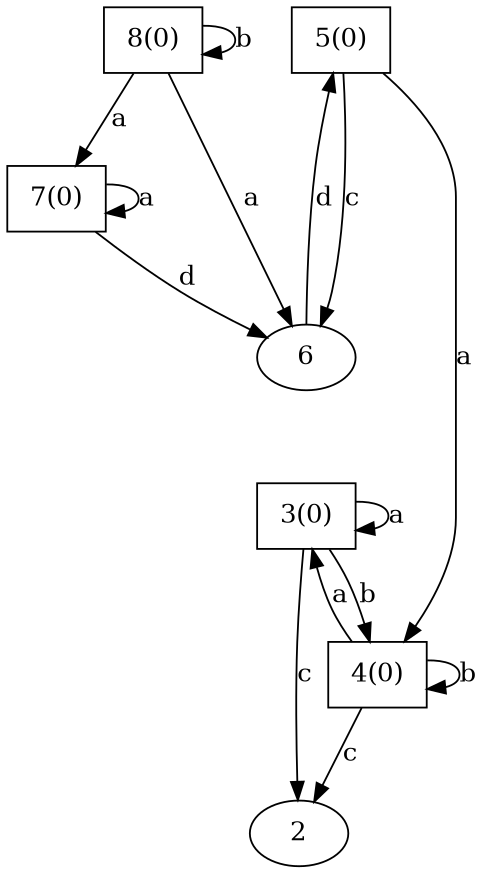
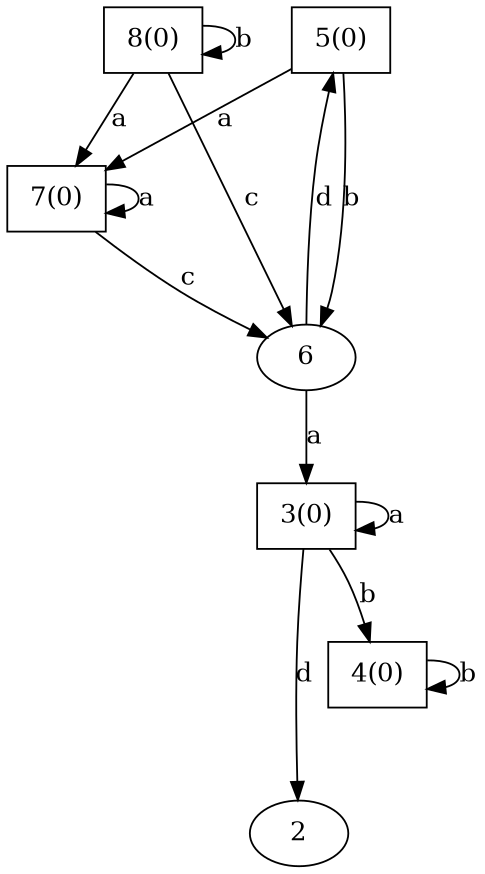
(252, 199) -> (252, 199)
(352, 199) -> (352, 199)
(188, 278) -> (188, 278)
(456, 342) -> (207, 115)
(331, 606) -> (306, 428)
(305, 675) -> (305, 675)
(342, 747) -> none
